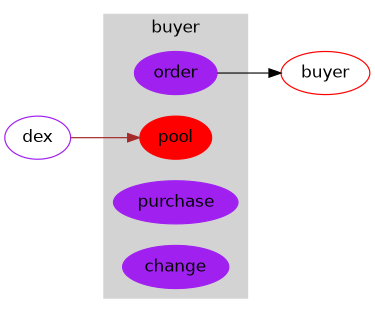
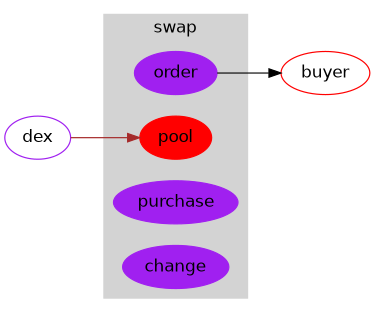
(176, 28) -> (176, 28)
